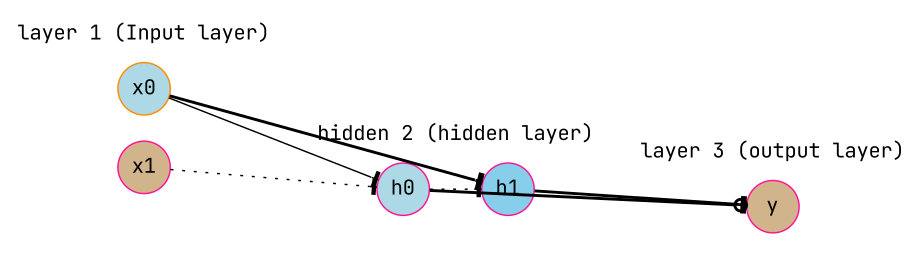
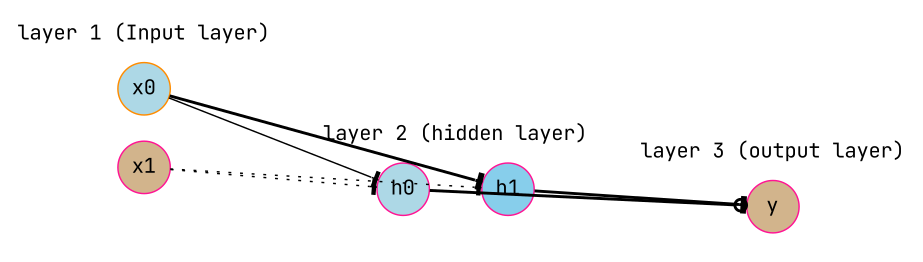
(456, 135) -> (456, 135)
(452, 189) -> (383, 182)
